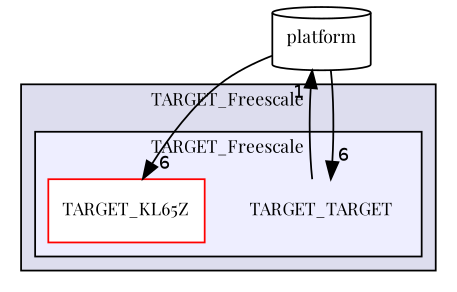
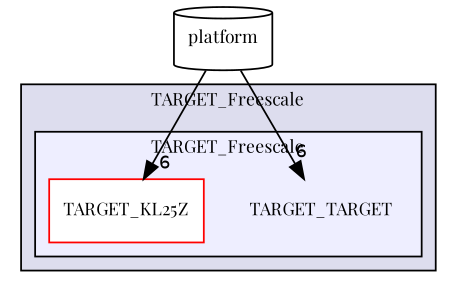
(310, 143) -> none
(126, 211) -> (126, 211)
